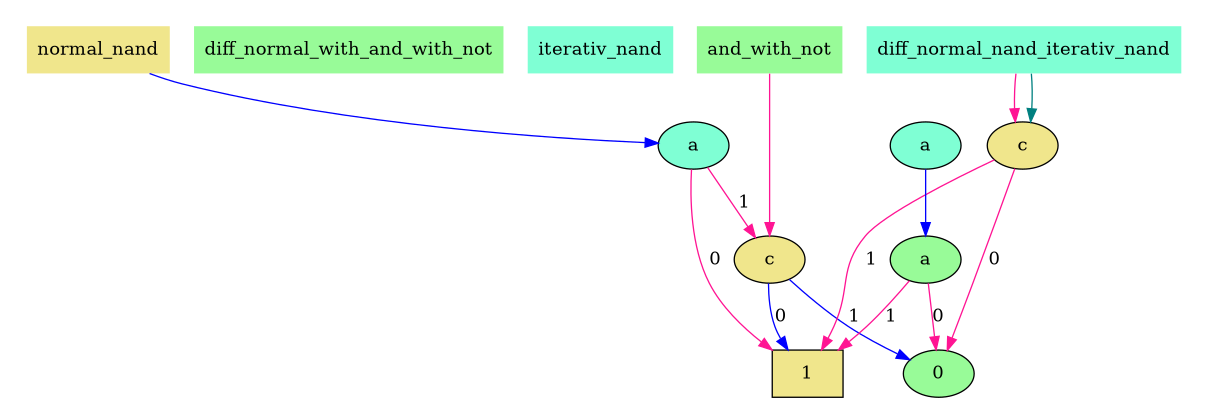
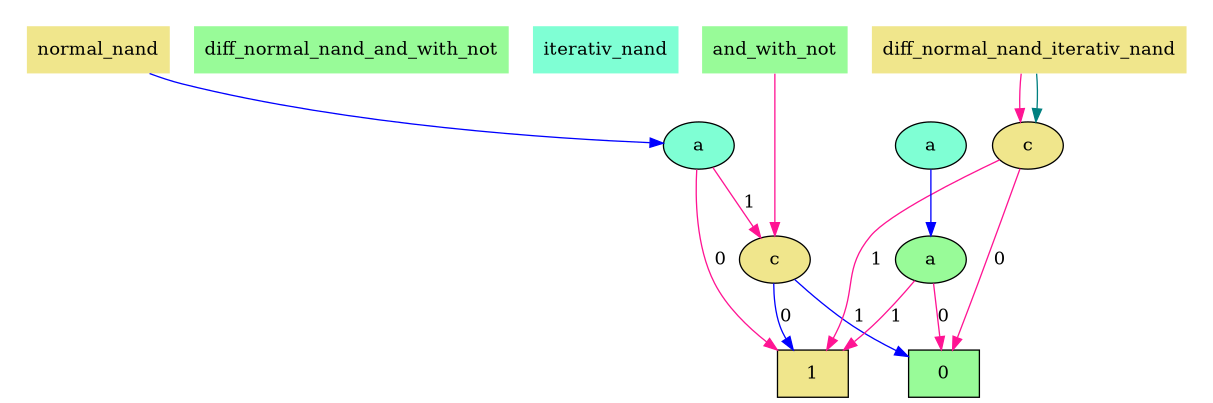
(349, 50) -> (351, 50)
(1024, 50) -> (1029, 50)
(939, 374) -> (944, 374)
